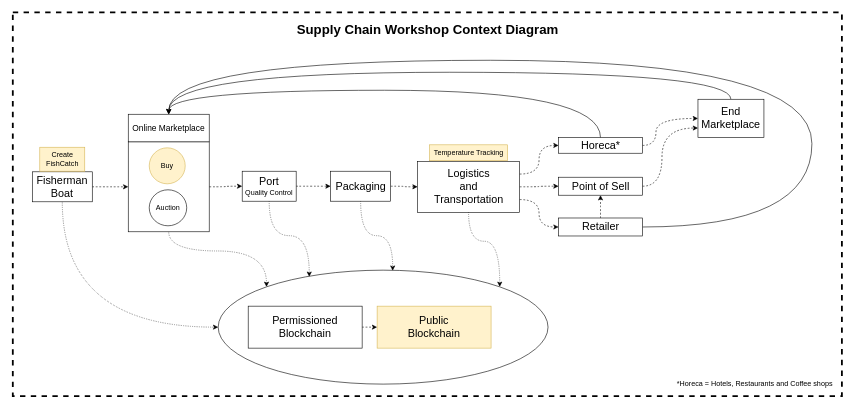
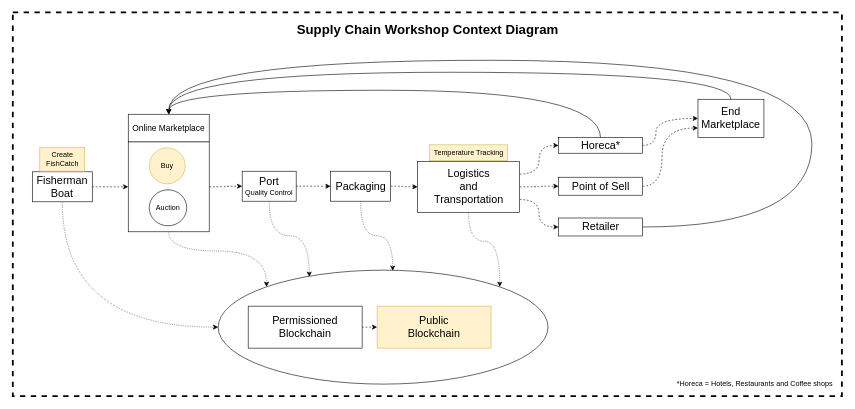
(601, 207) -> none
